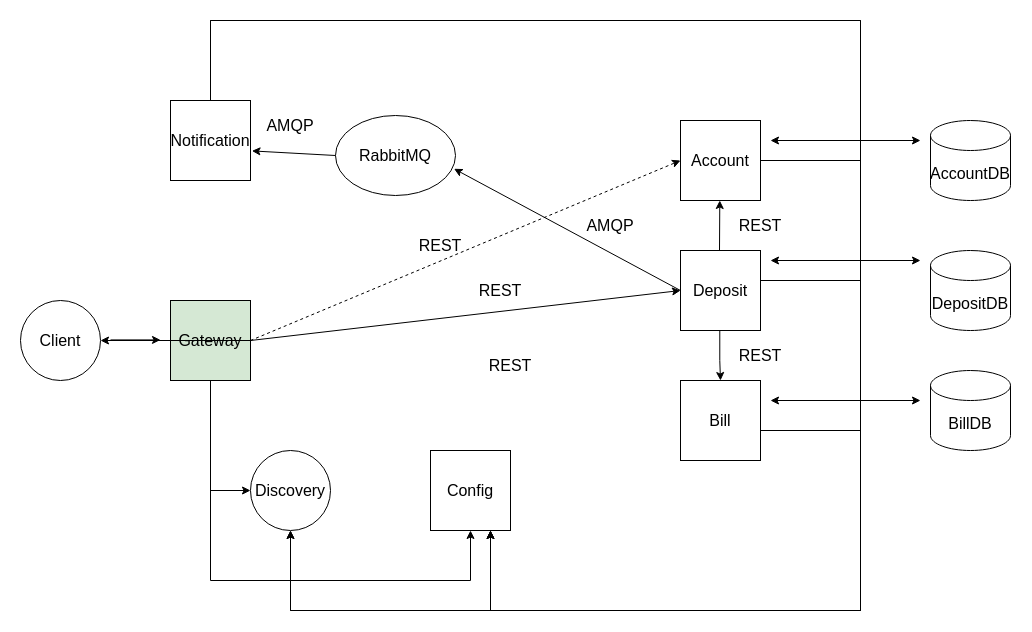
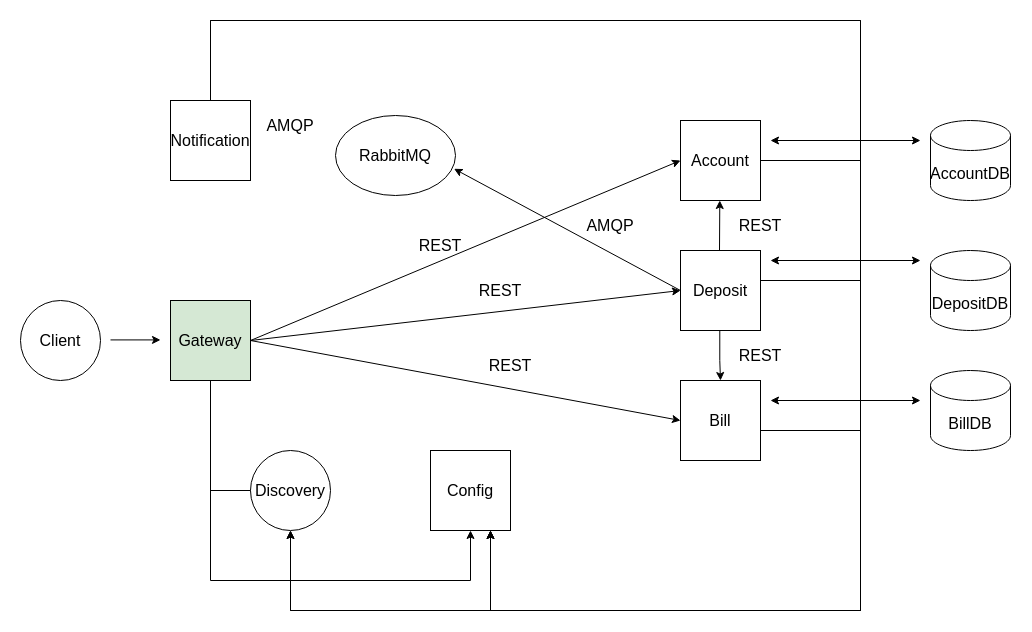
(297, 153) -> none
(464, 251) -> (464, 251)
(203, 341) -> (463, 380)
(242, 491) -> (245, 491)
